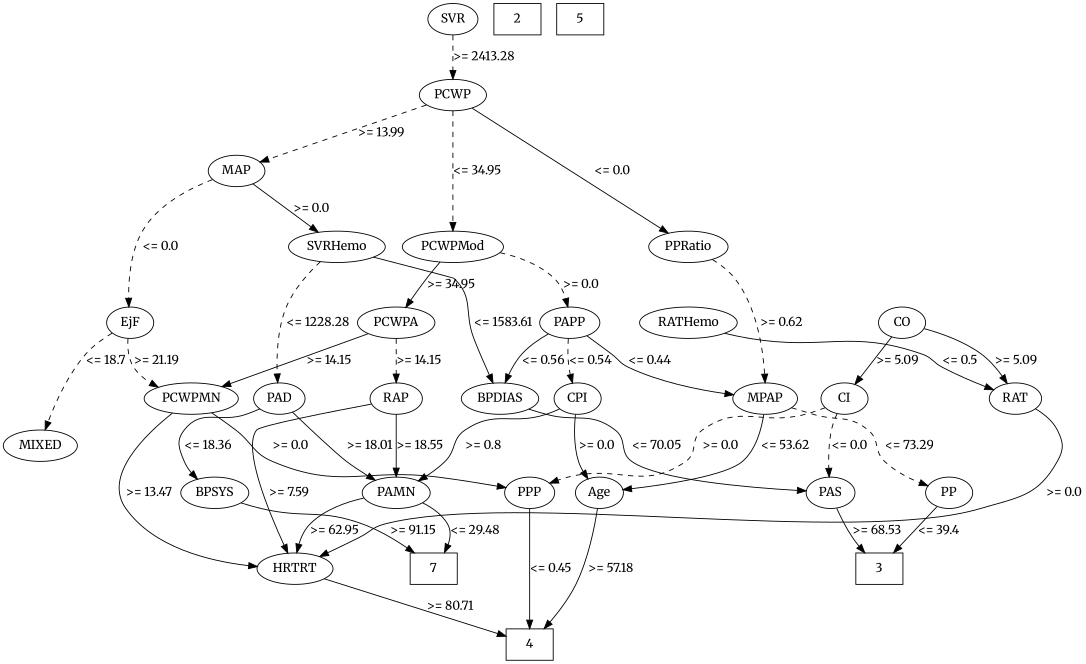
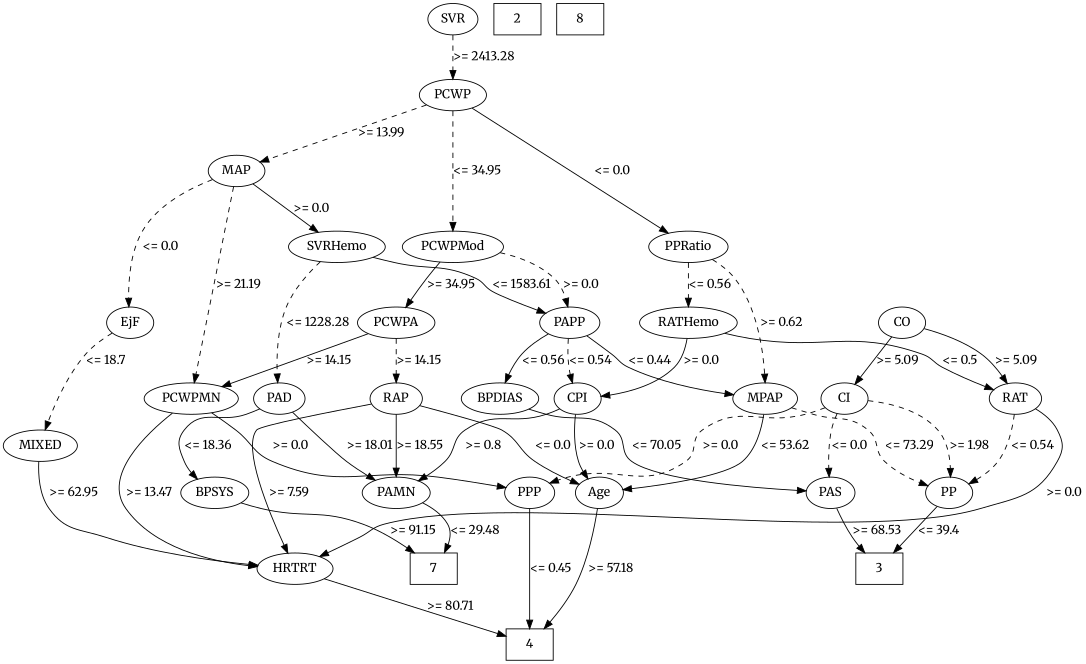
(580, 19) -> (580, 19)
none -> (688, 280)
(461, 286) -> (459, 272)
(132, 364) -> (215, 280)
none -> (665, 375)
none -> (924, 418)
none -> (502, 430)
none -> (1004, 452)
(330, 510) -> (121, 542)
